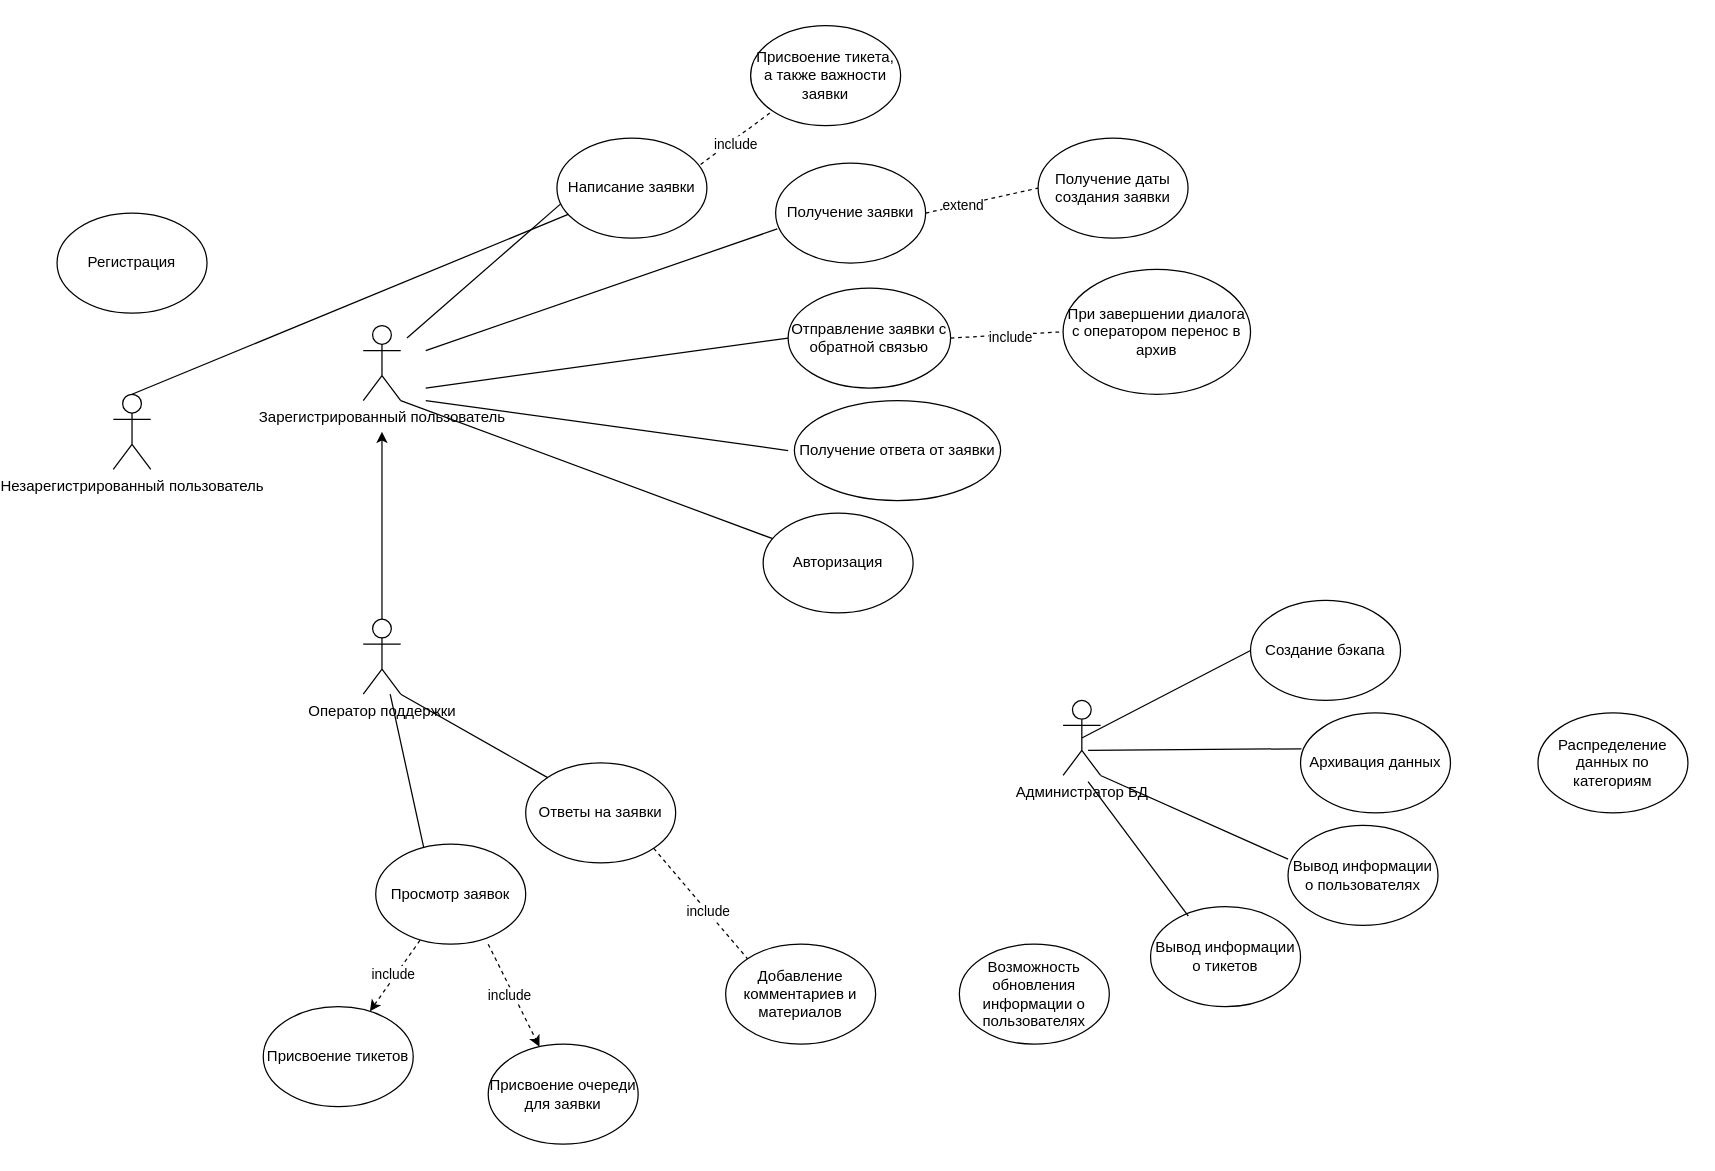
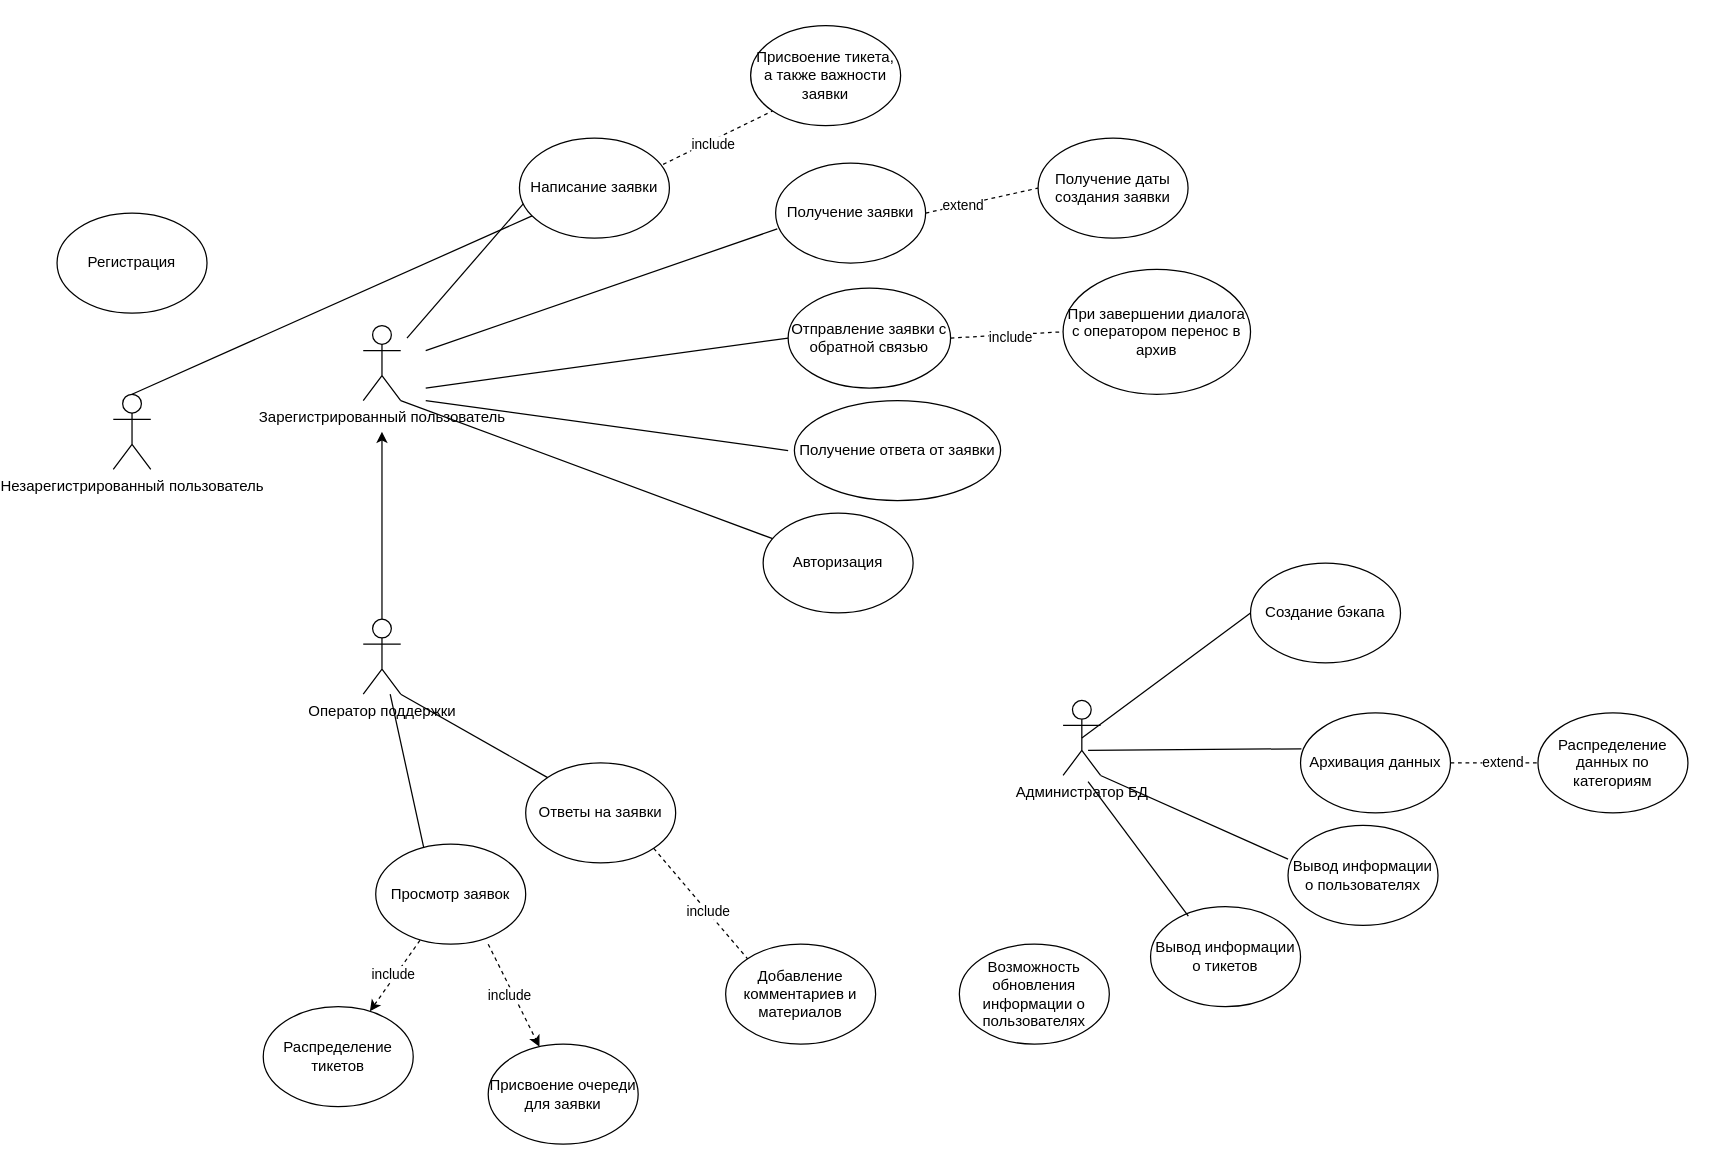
(632, 188) -> (594, 188)
(1326, 651) -> (1326, 613)
none -> (1494, 763)
(338, 1057) -> (338, 1057)
